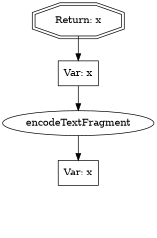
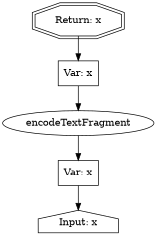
none -> (78, 223)
